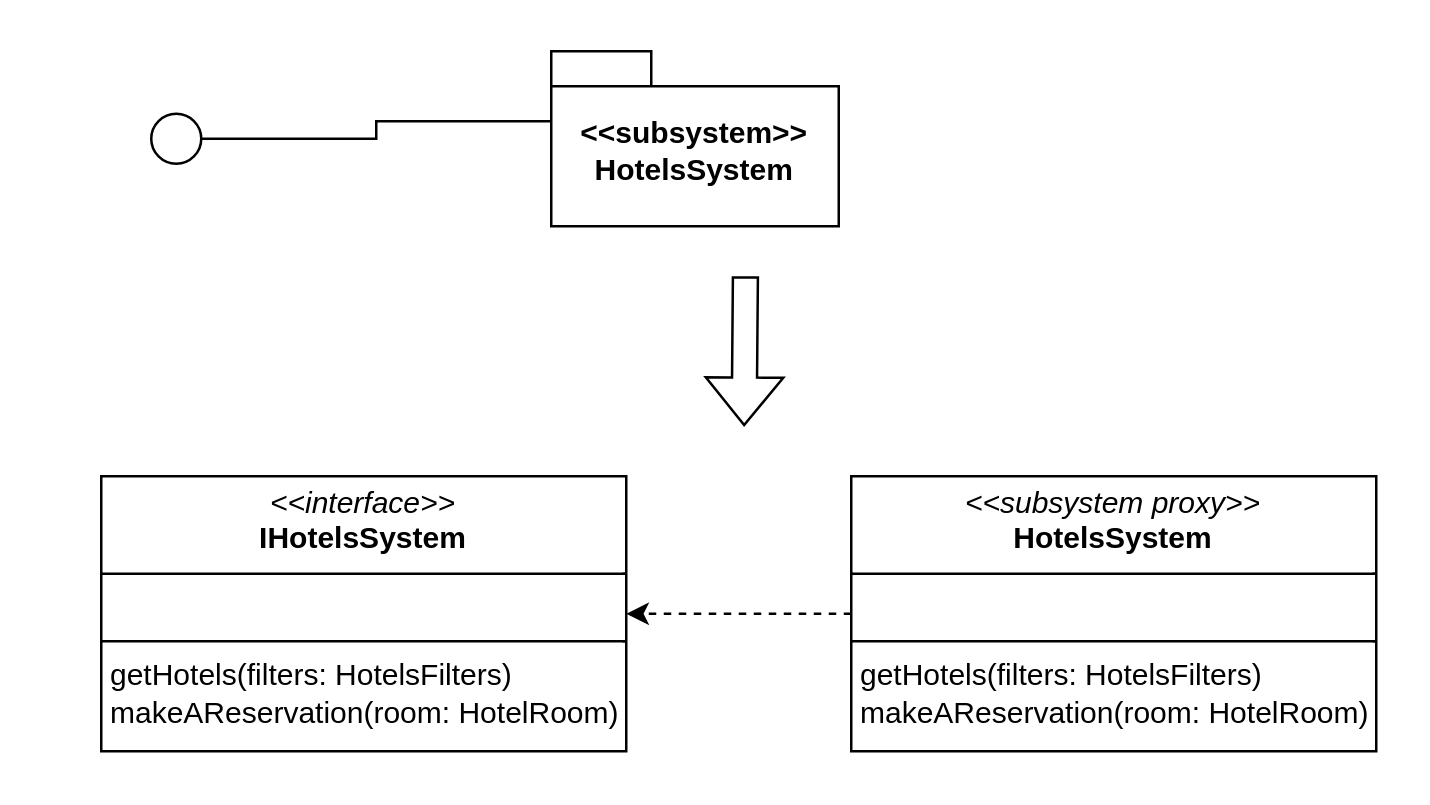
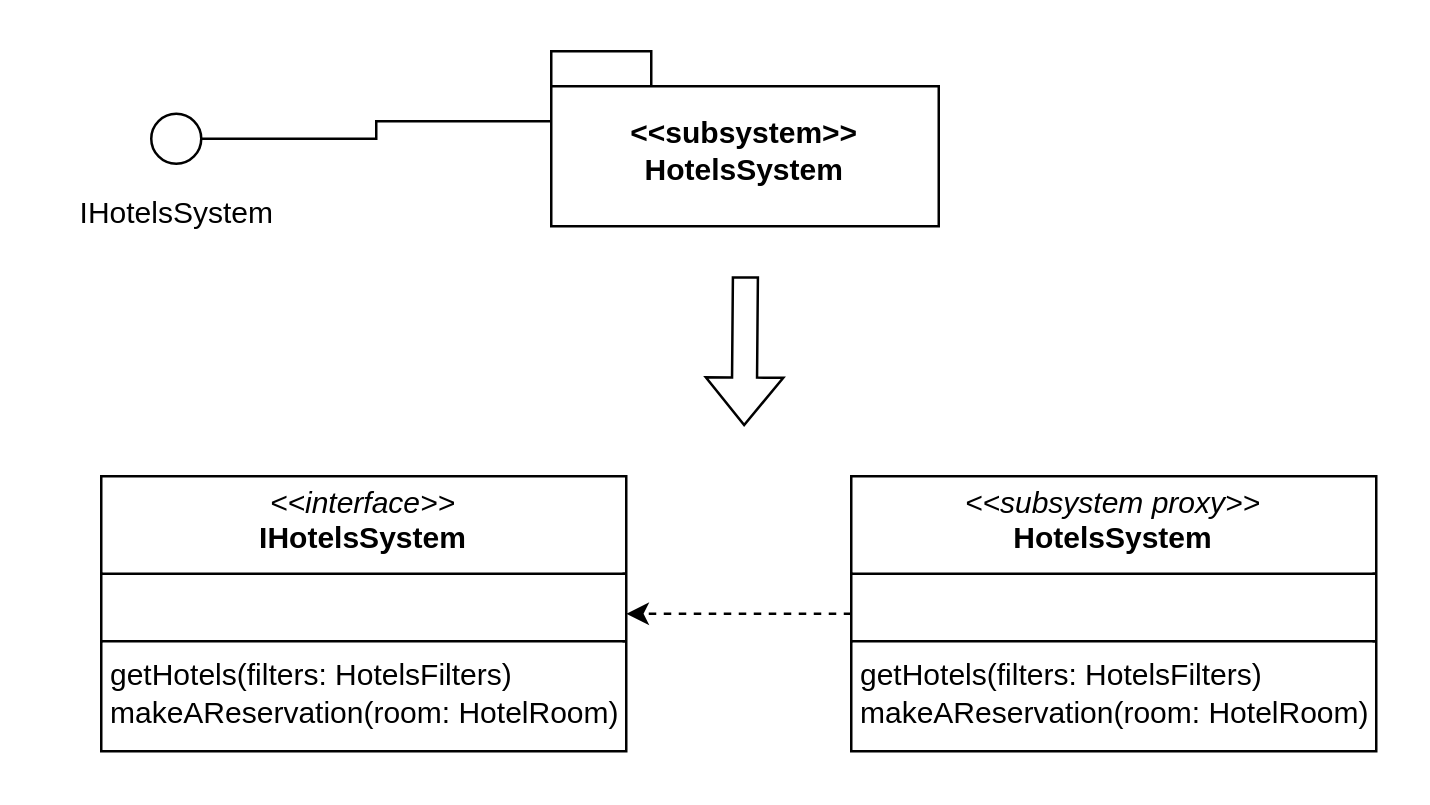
(695, 139) -> (745, 139)
none -> (176, 214)
